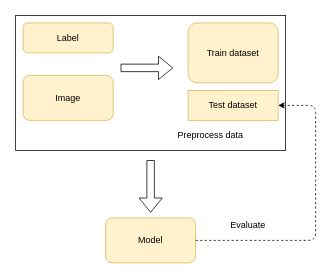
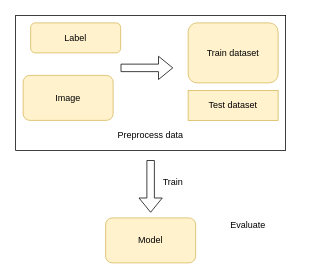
(68, 38) -> (75, 38)
(210, 135) -> (150, 135)
none -> (173, 182)
(315, 217) -> none
